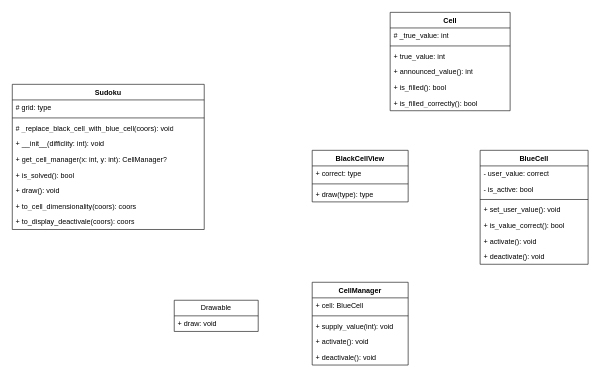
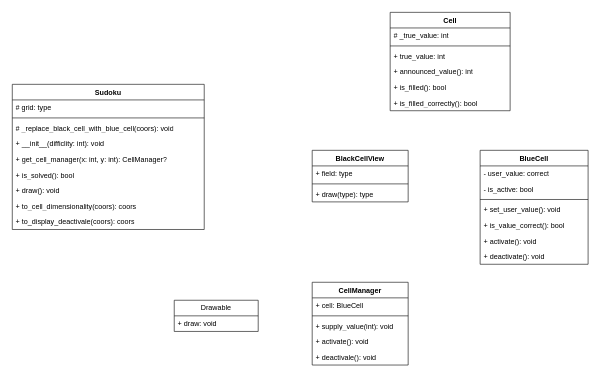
(343, 174) -> (337, 174)
